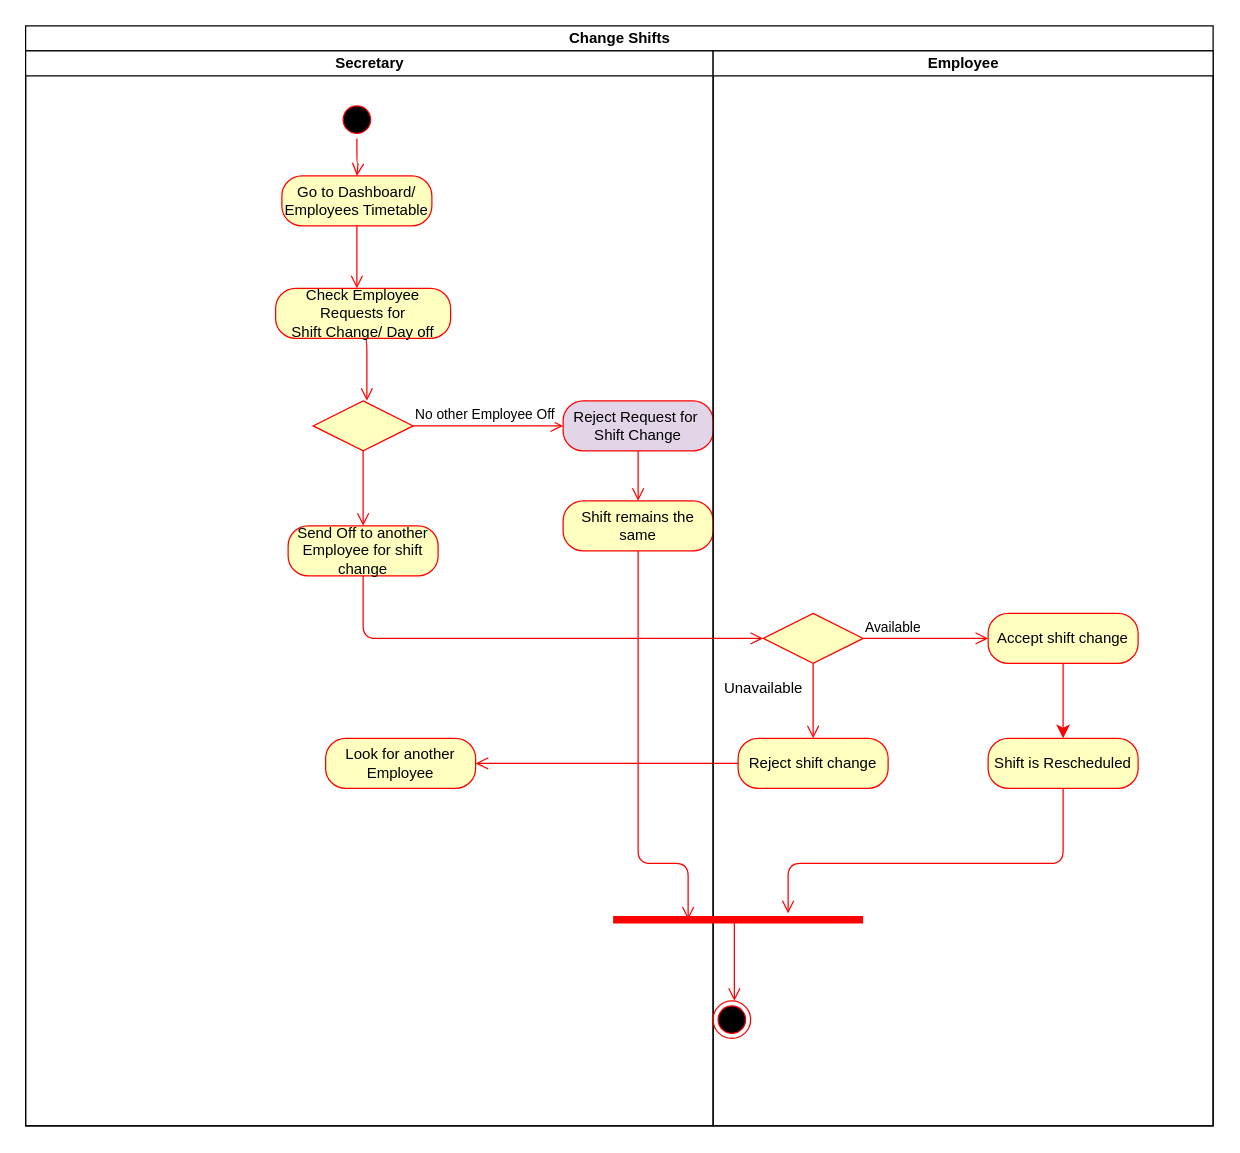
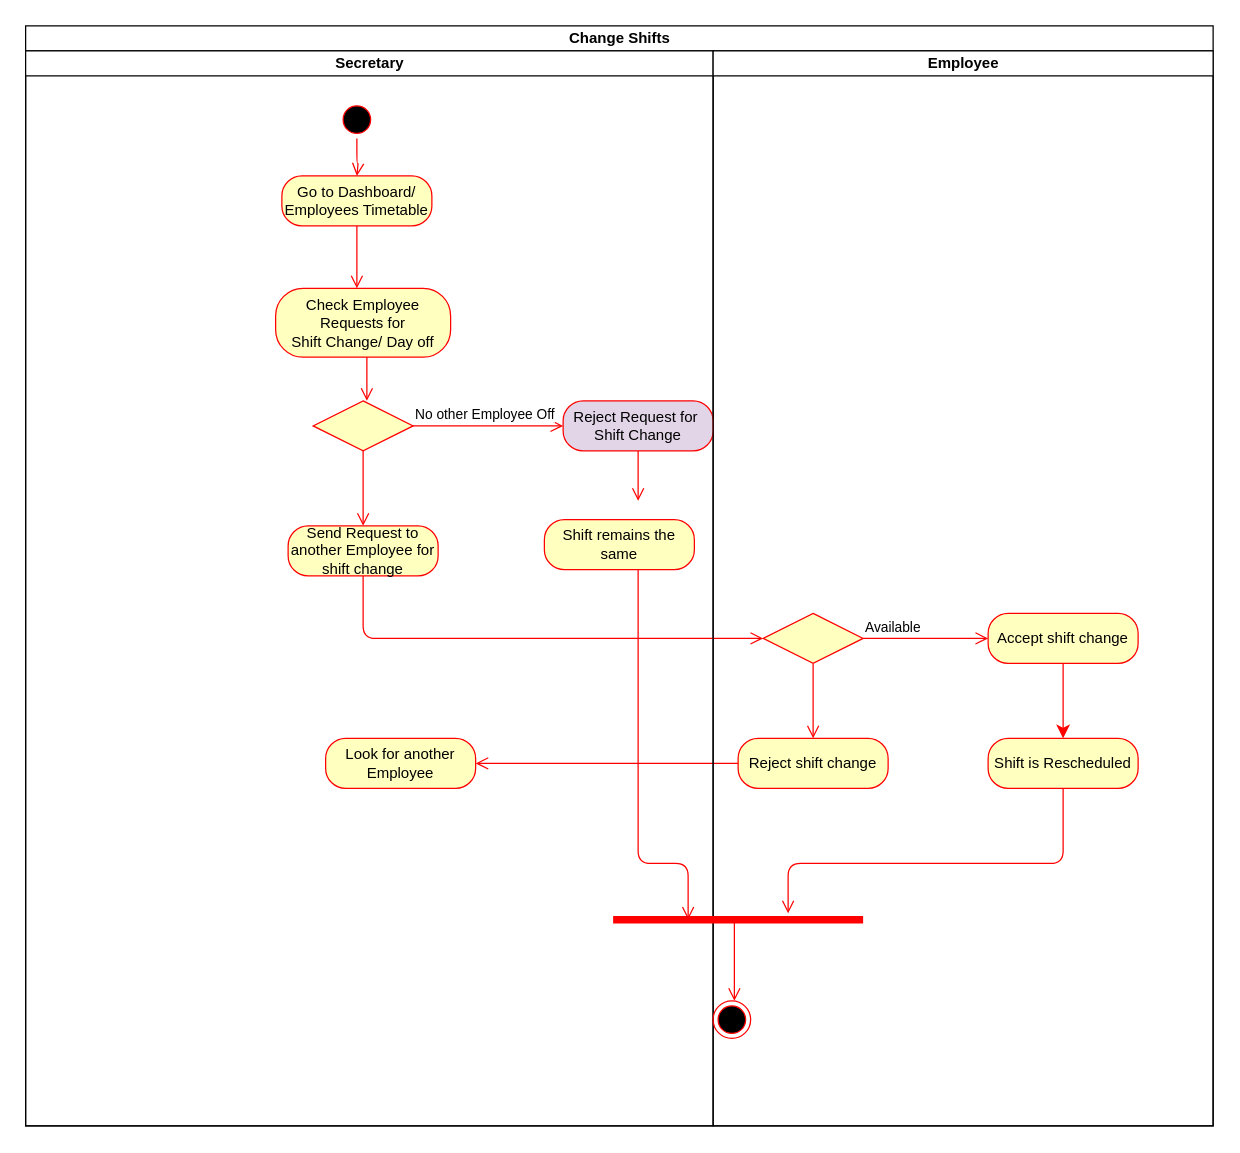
(363, 313) -> (363, 323)
(638, 526) -> (619, 544)
(363, 551) -> (363, 551)
(763, 688) -> none
